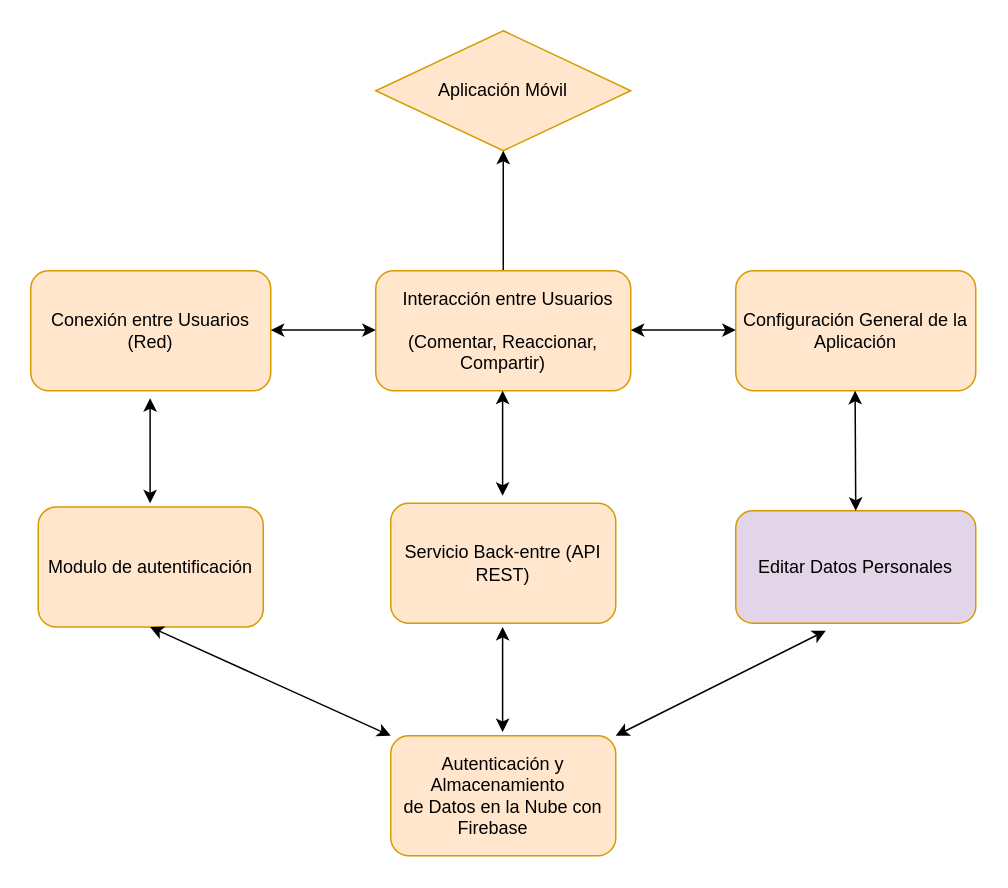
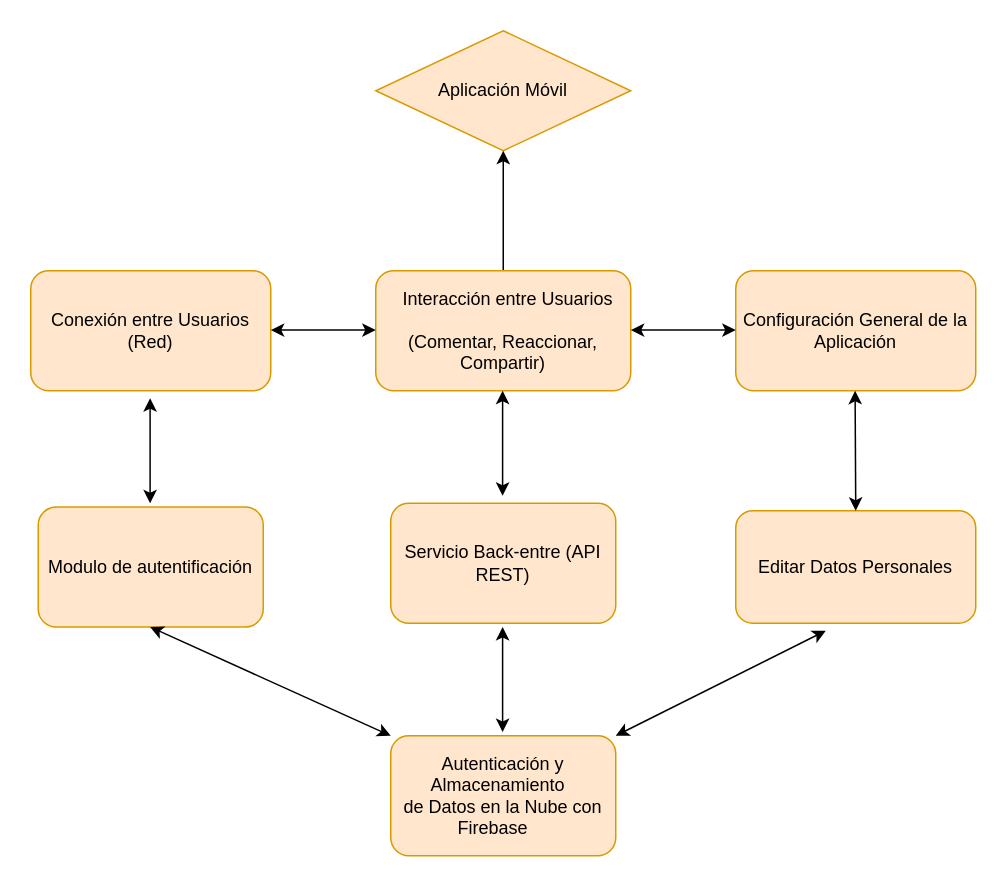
(856, 567) -> (856, 567)
